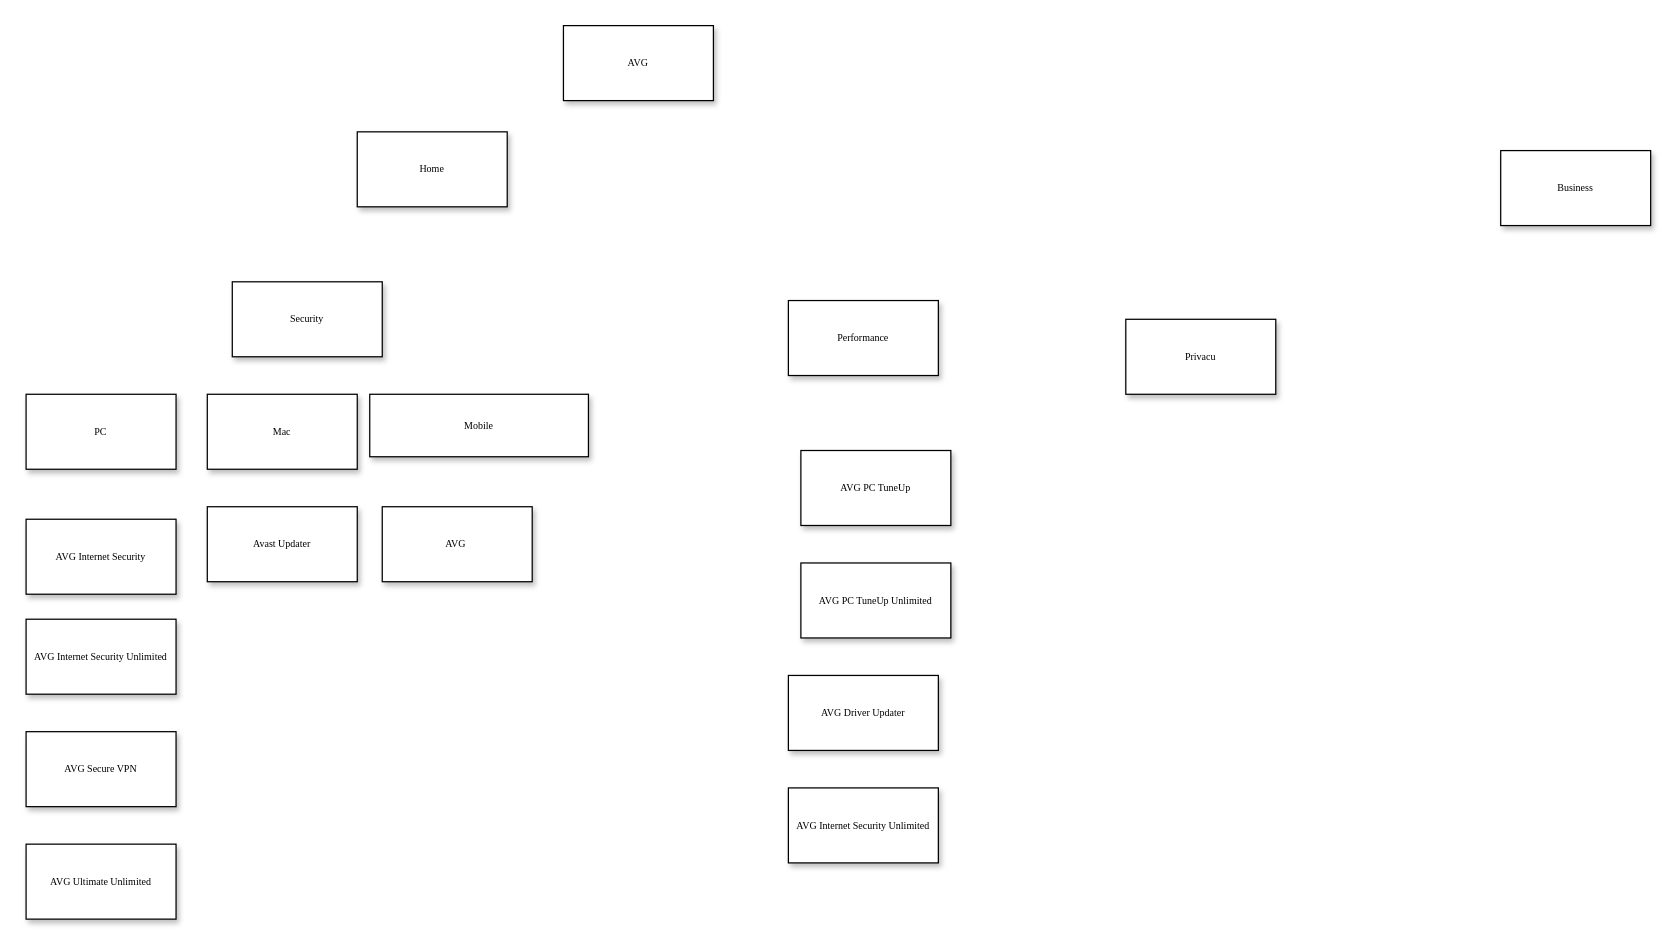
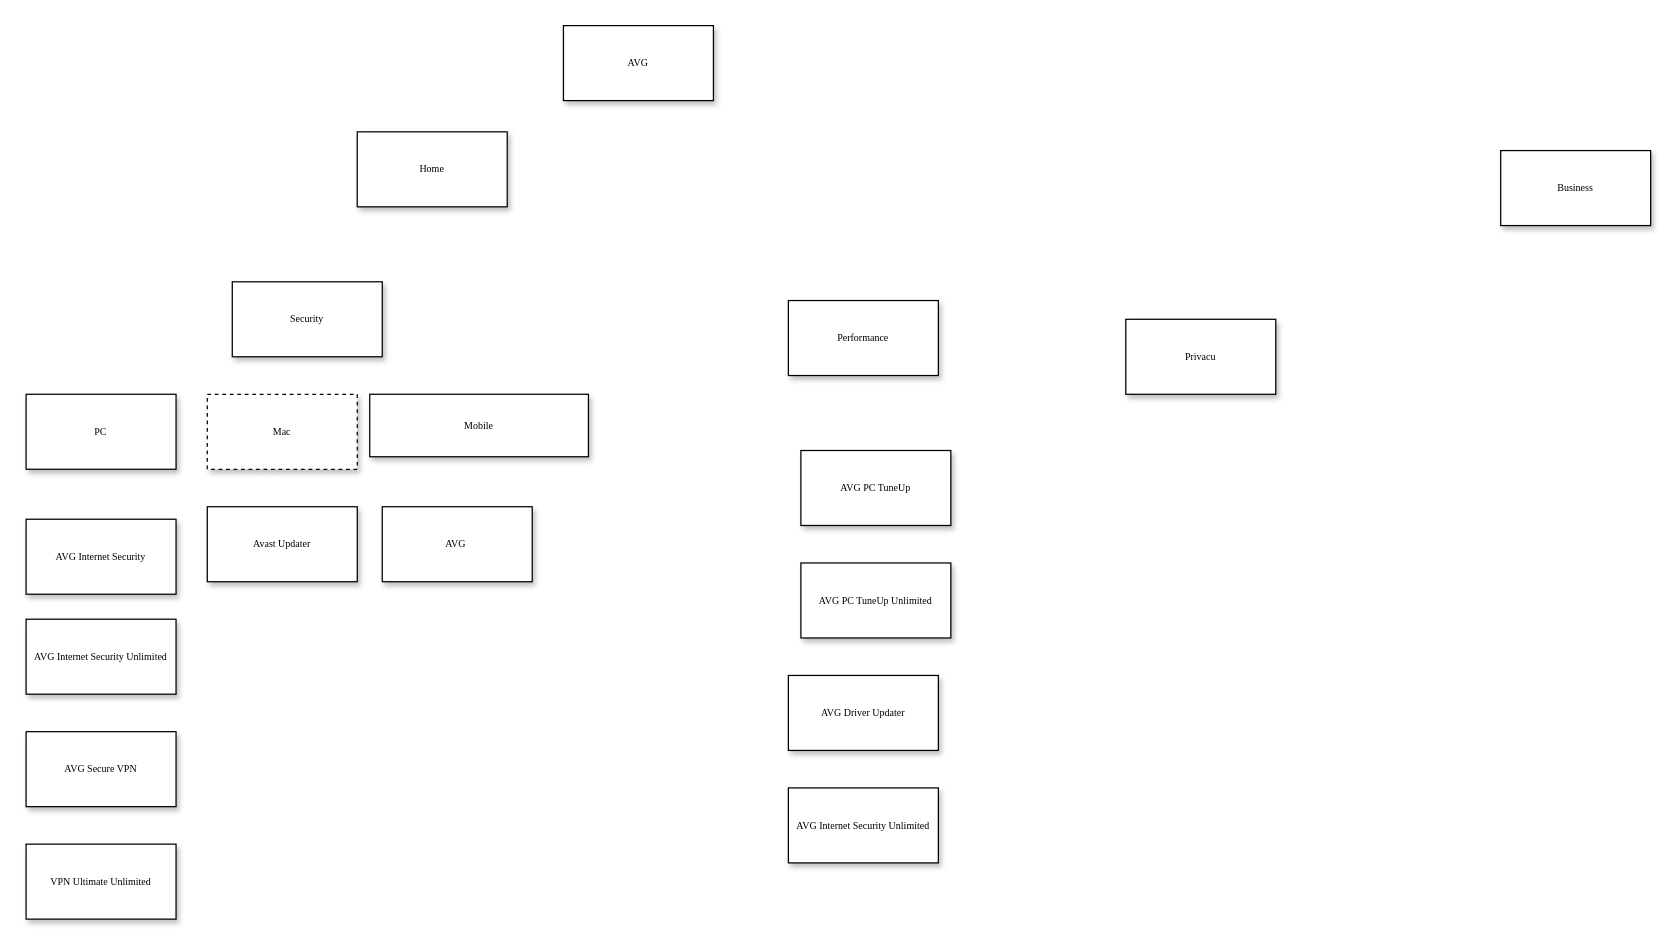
(282, 432) -> (282, 432)
(101, 882) -> (101, 882)
